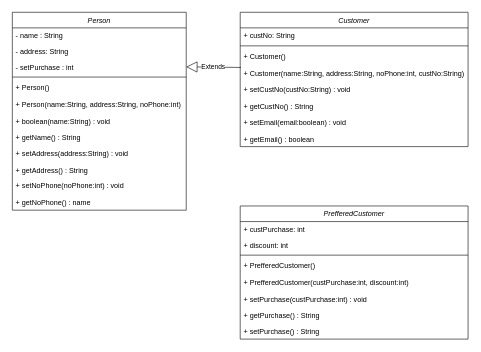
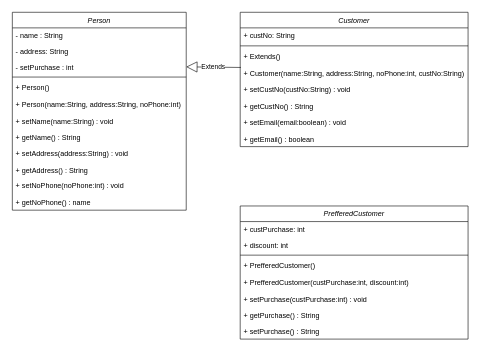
(267, 56) -> (265, 56)
(67, 121) -> (68, 121)
